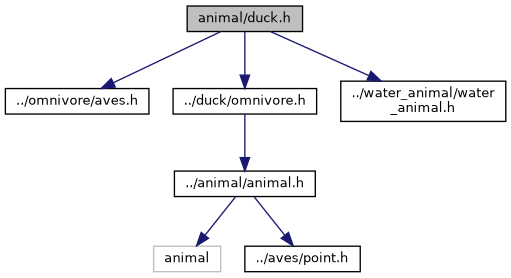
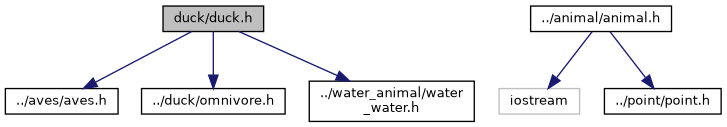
(245, 19) -> (213, 19)
(77, 101) -> (62, 101)
(423, 101) -> (392, 101)
(245, 136) -> none
(187, 259) -> (539, 101)
(303, 259) -> (663, 101)
